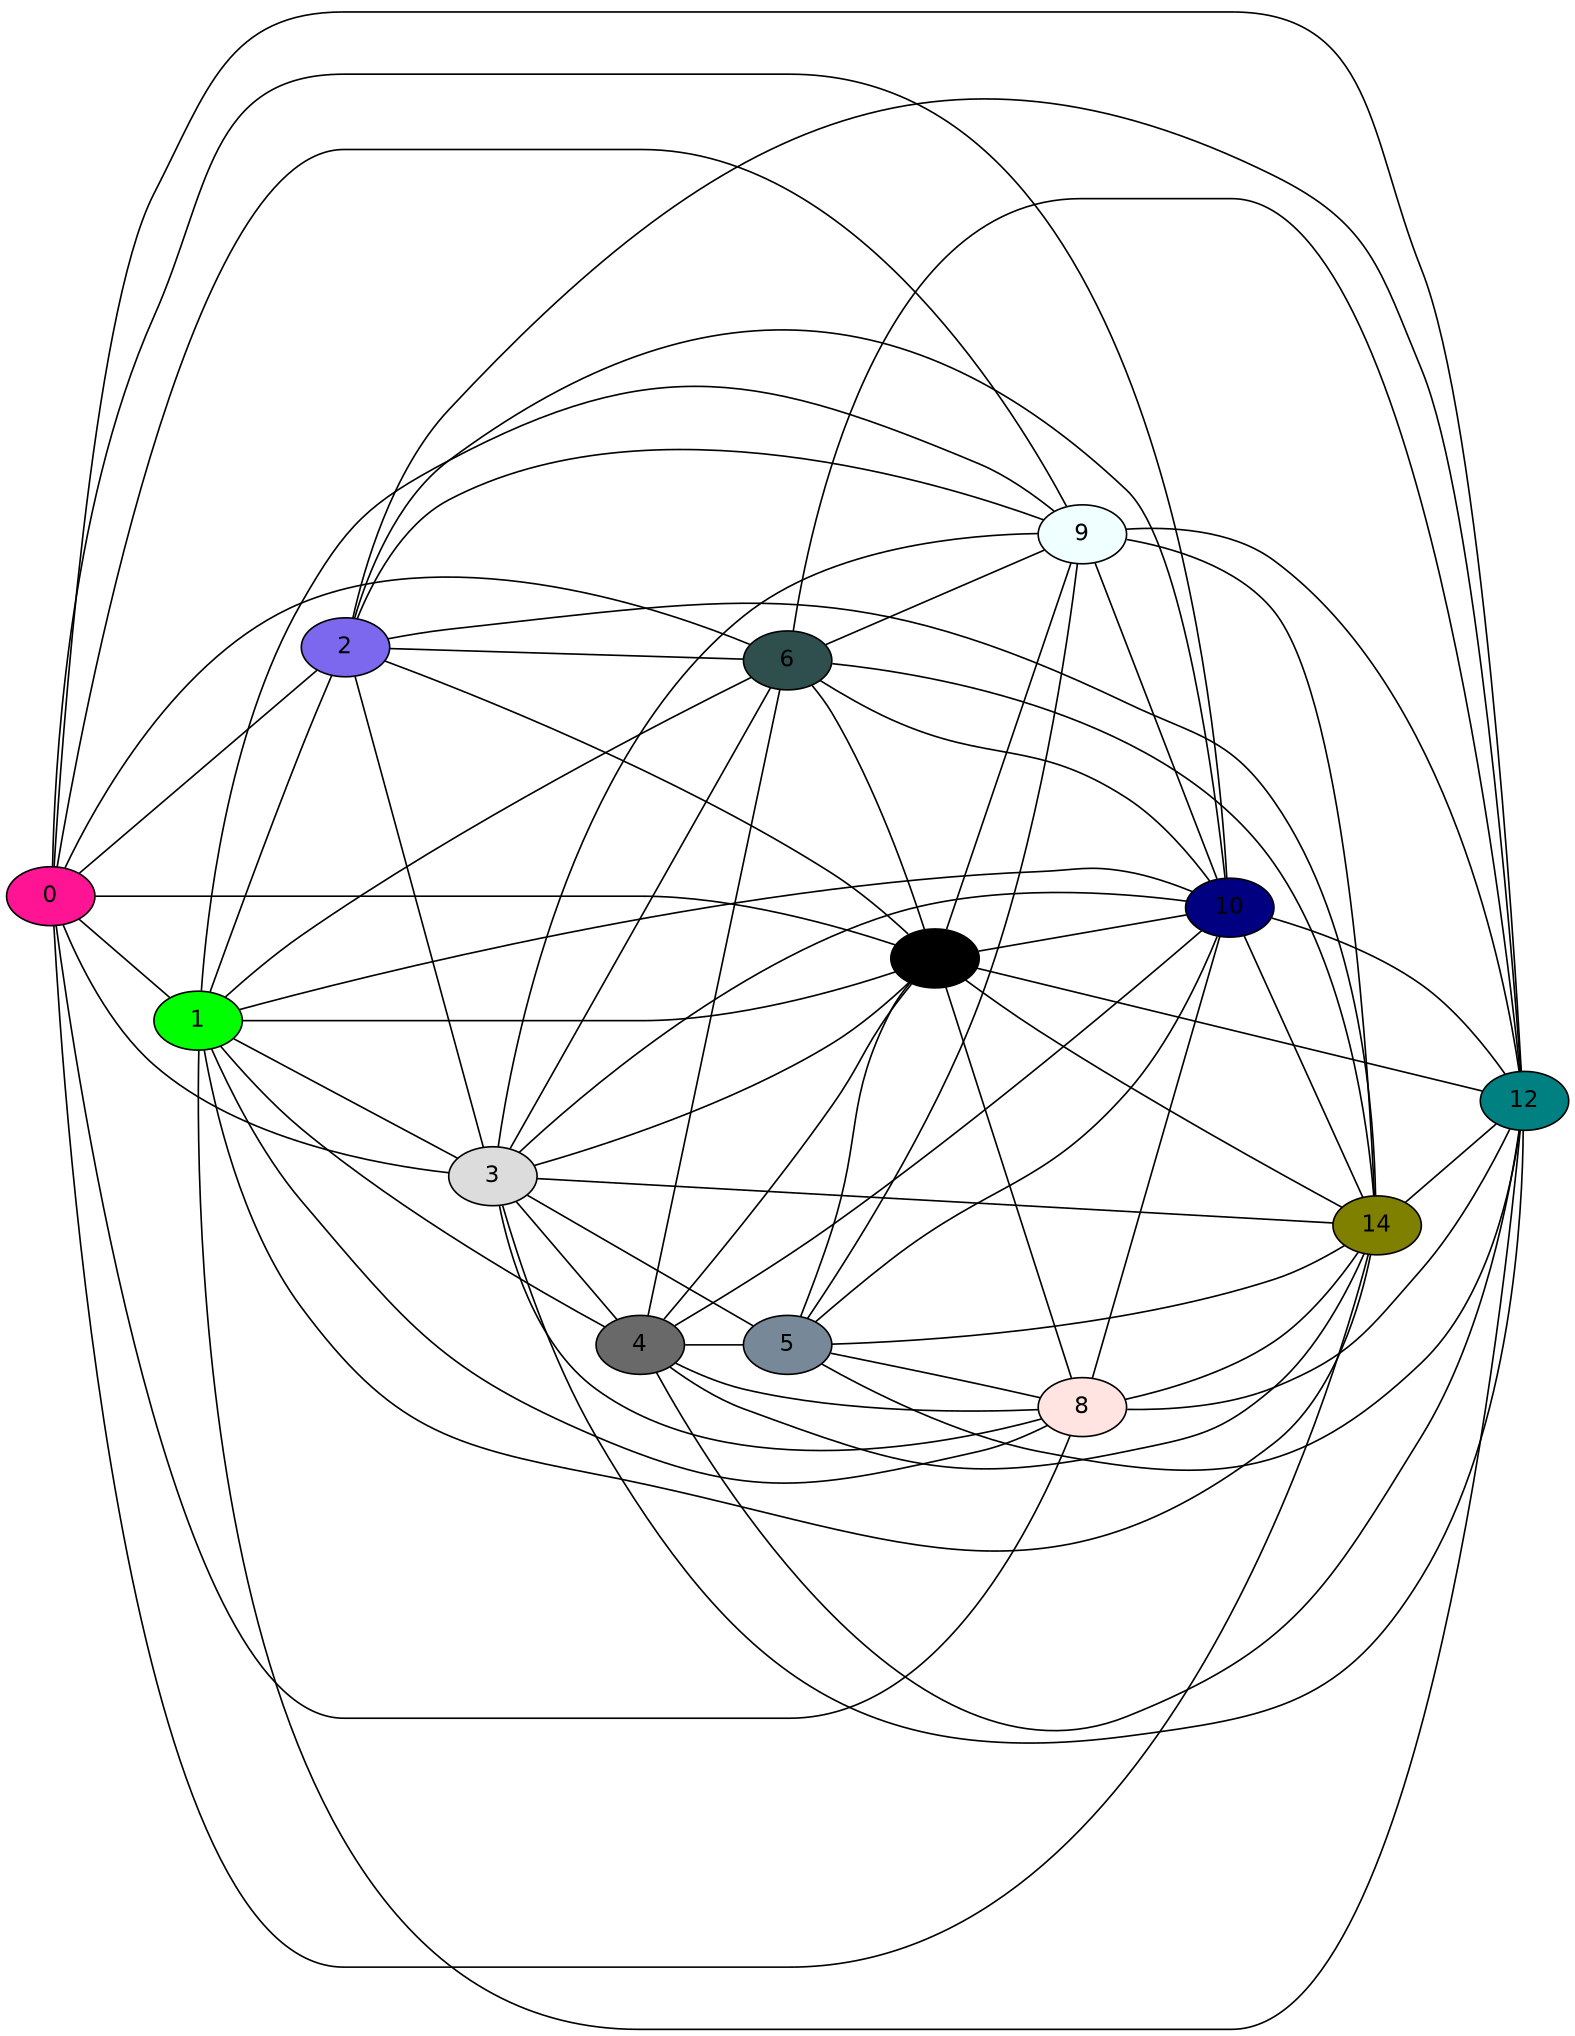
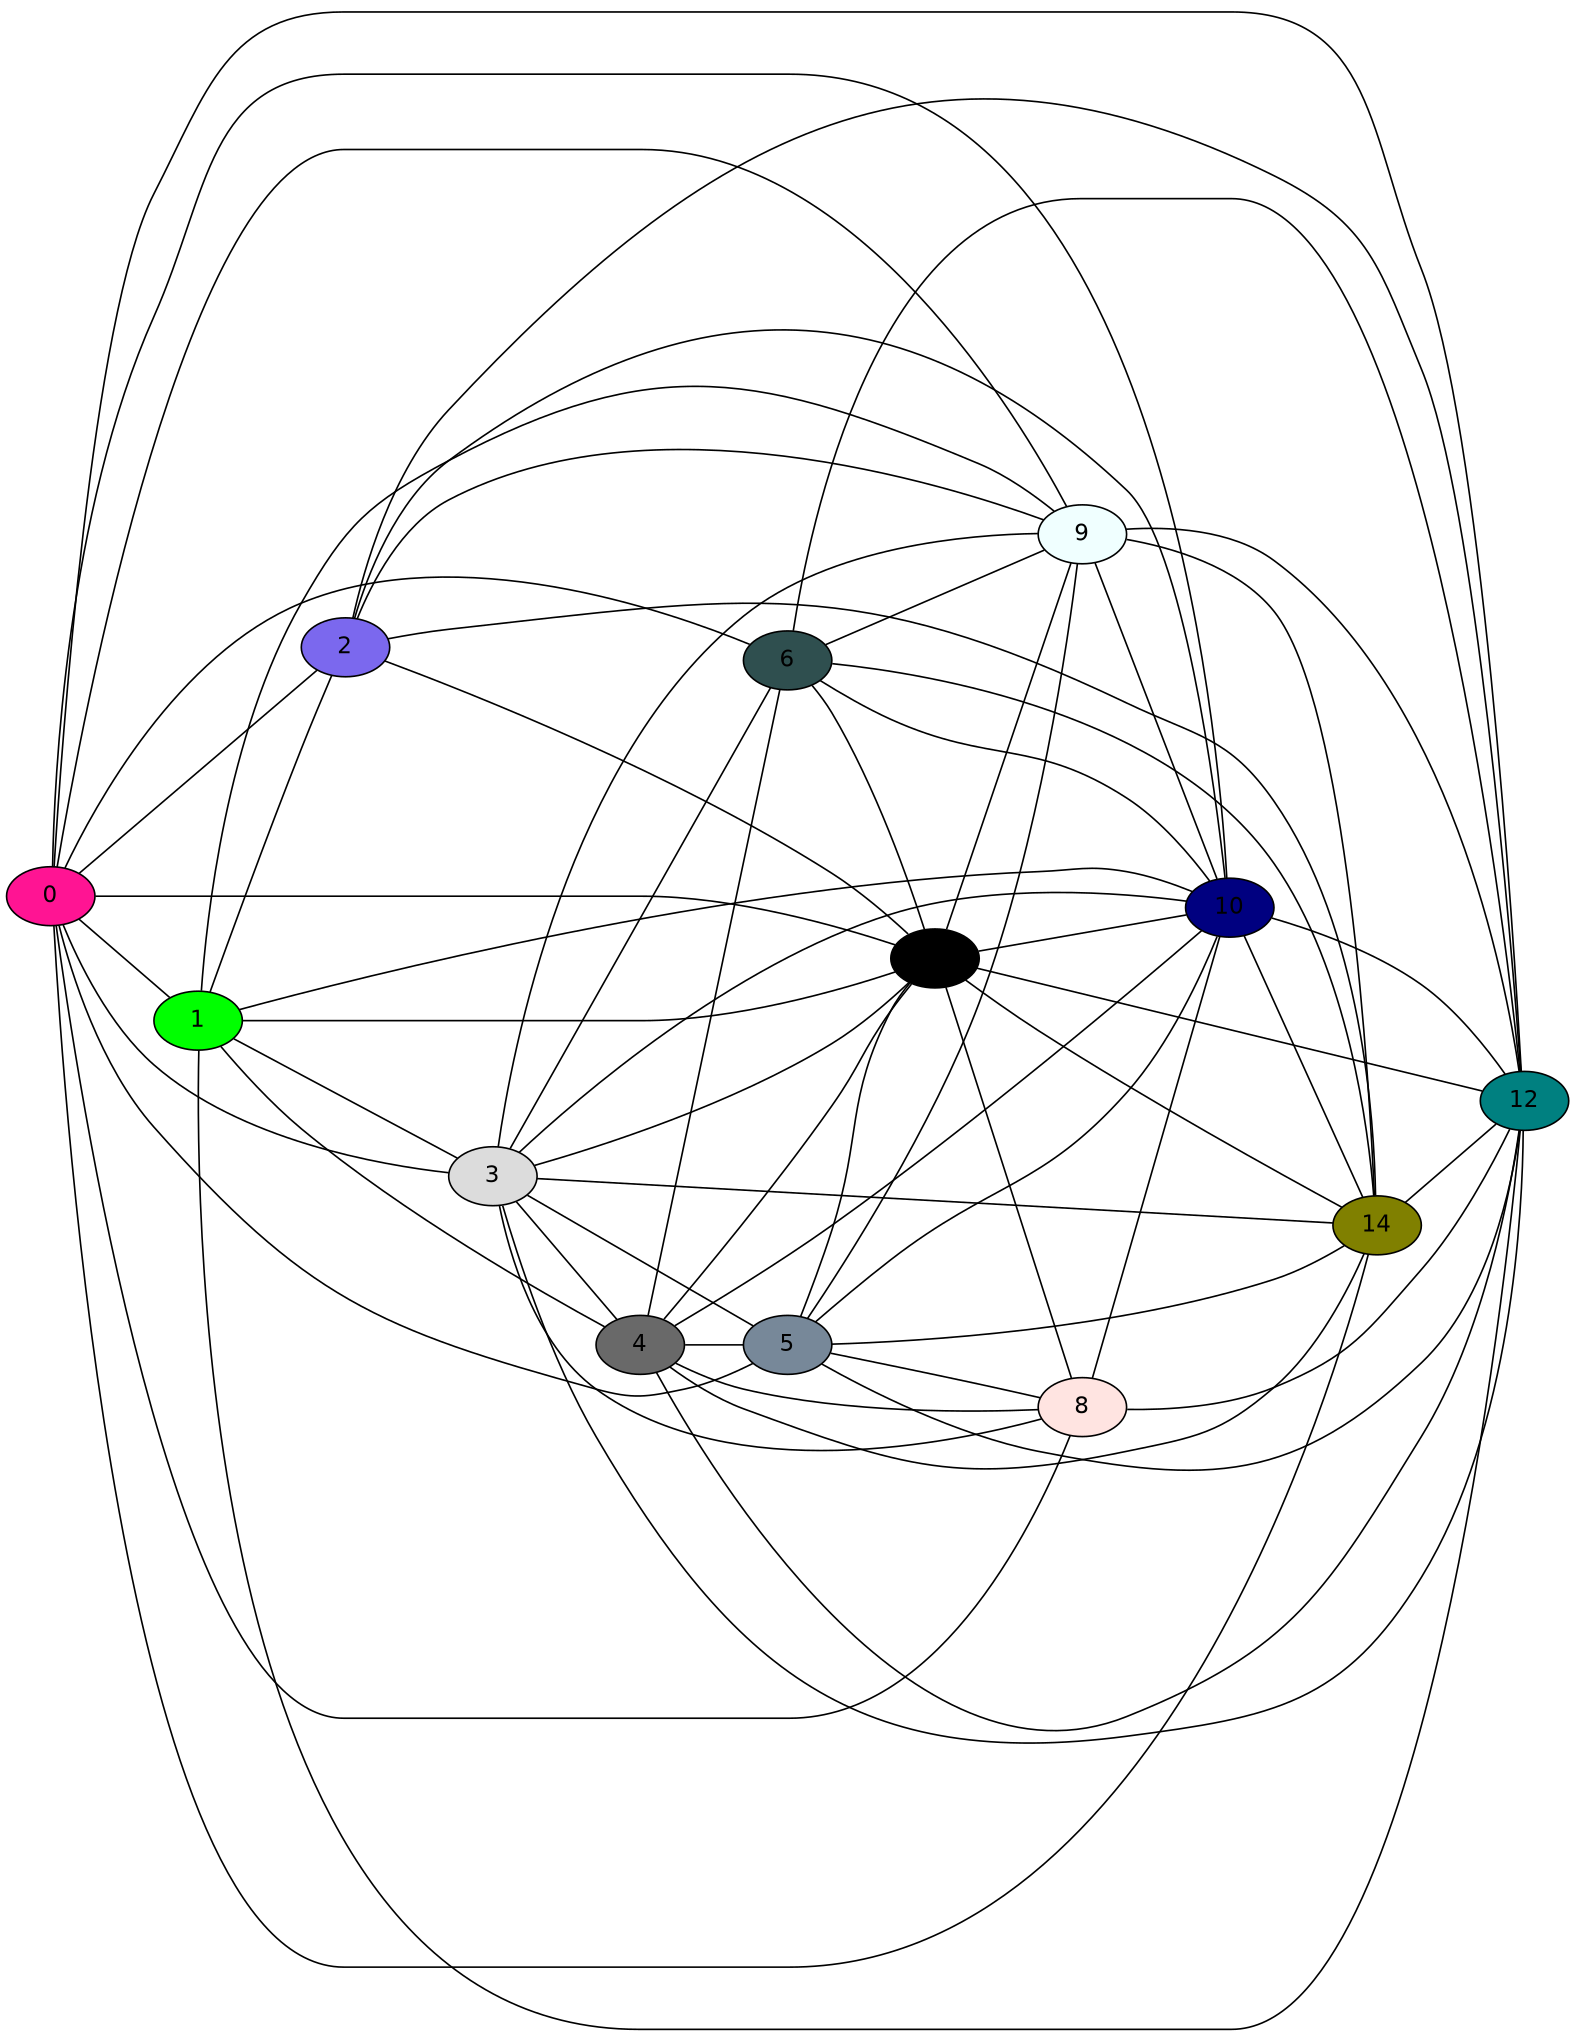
(566, 654) -> none
(480, 823) -> none
(419, 912) -> none
none -> (324, 1283)
(1258, 1351) -> none
(554, 1417) -> none
(705, 1498) -> none
